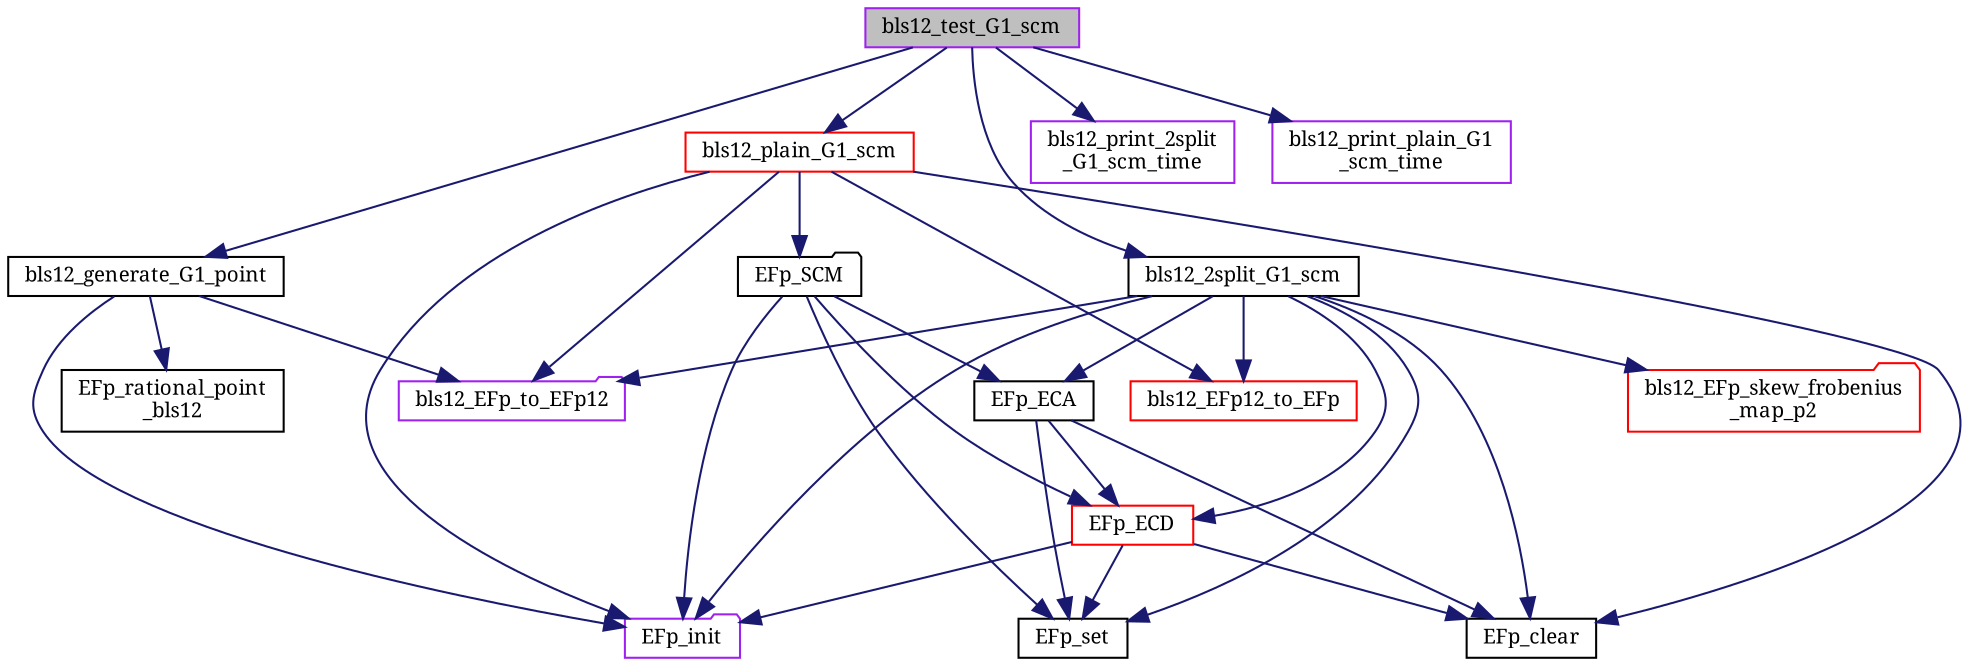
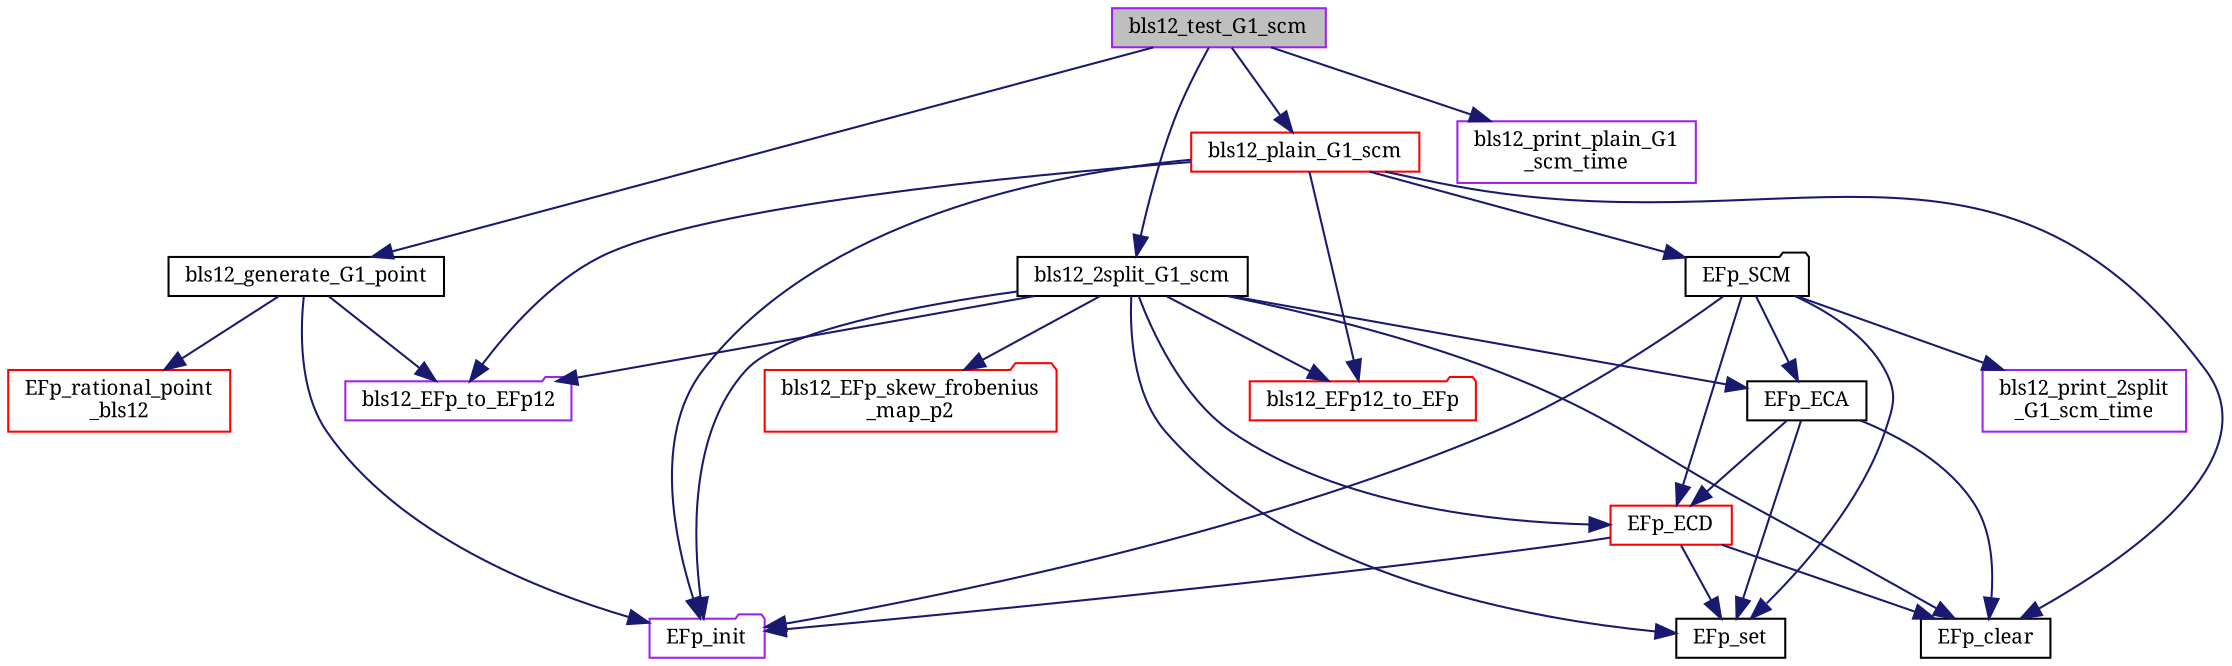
(1037, 78) -> (1890, 329)
(173, 401) -> (119, 401)
(1244, 401) -> (1363, 401)
